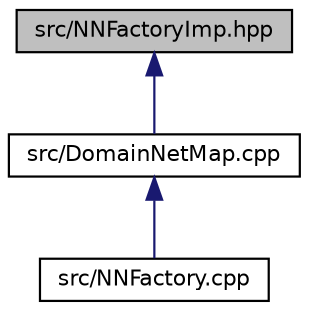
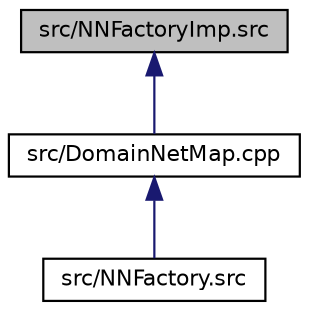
(154, 31) -> (154, 31)
(154, 280) -> (154, 280)
